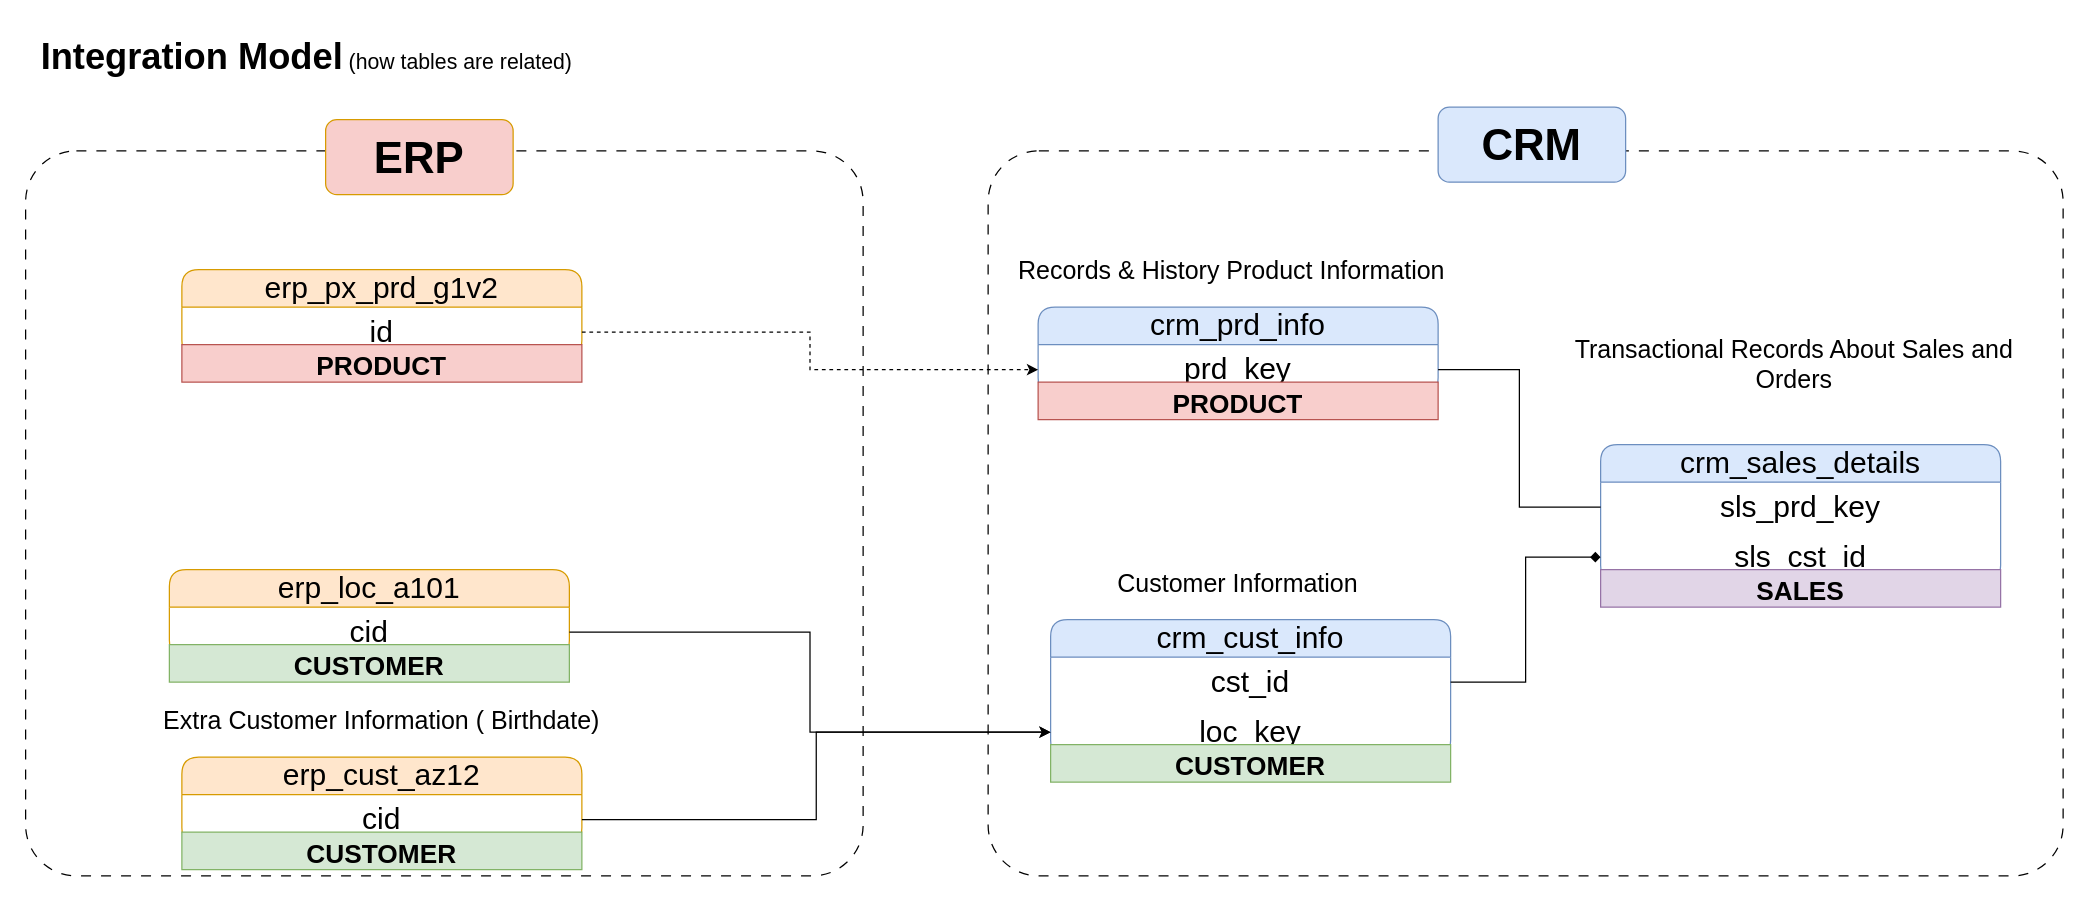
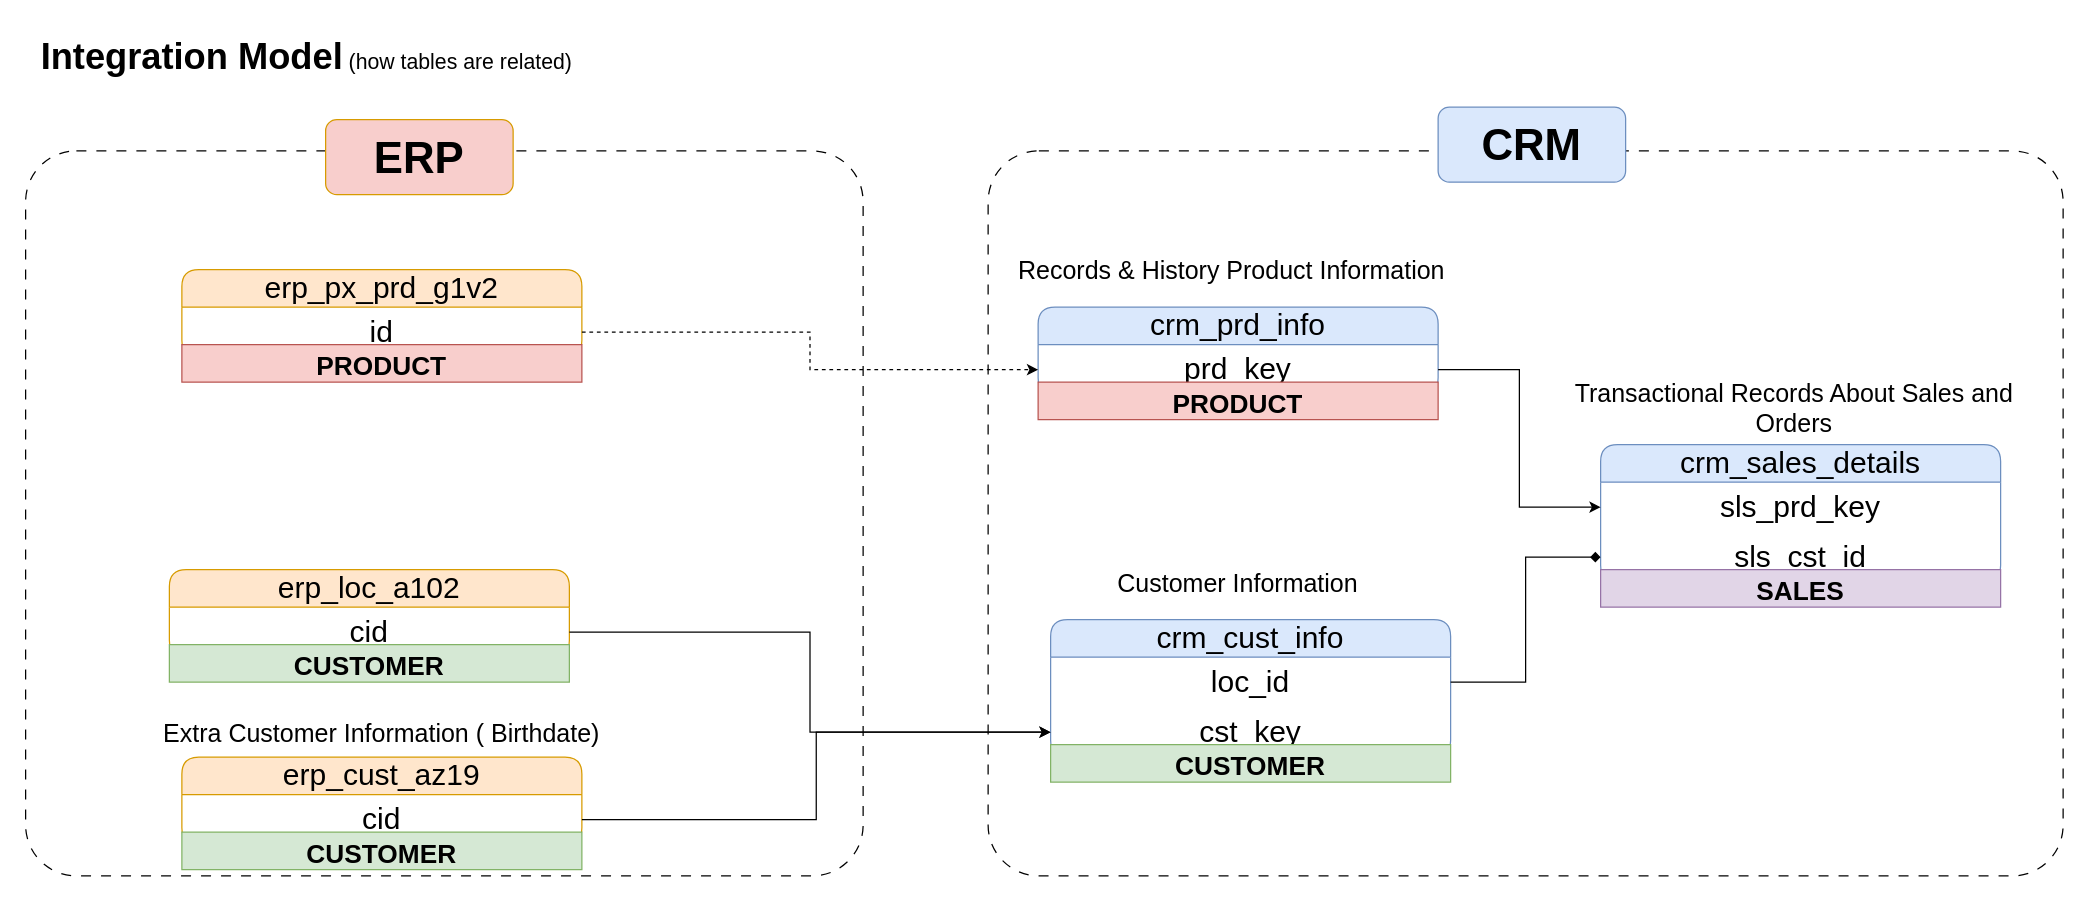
(1794, 363) -> (1794, 407)
(1593, 507) -> (1591, 507)
(369, 588) -> (369, 588)
(1251, 682) -> (1251, 682)
(382, 719) -> (382, 732)
(1251, 732) -> (1251, 732)
(382, 776) -> (382, 776)
